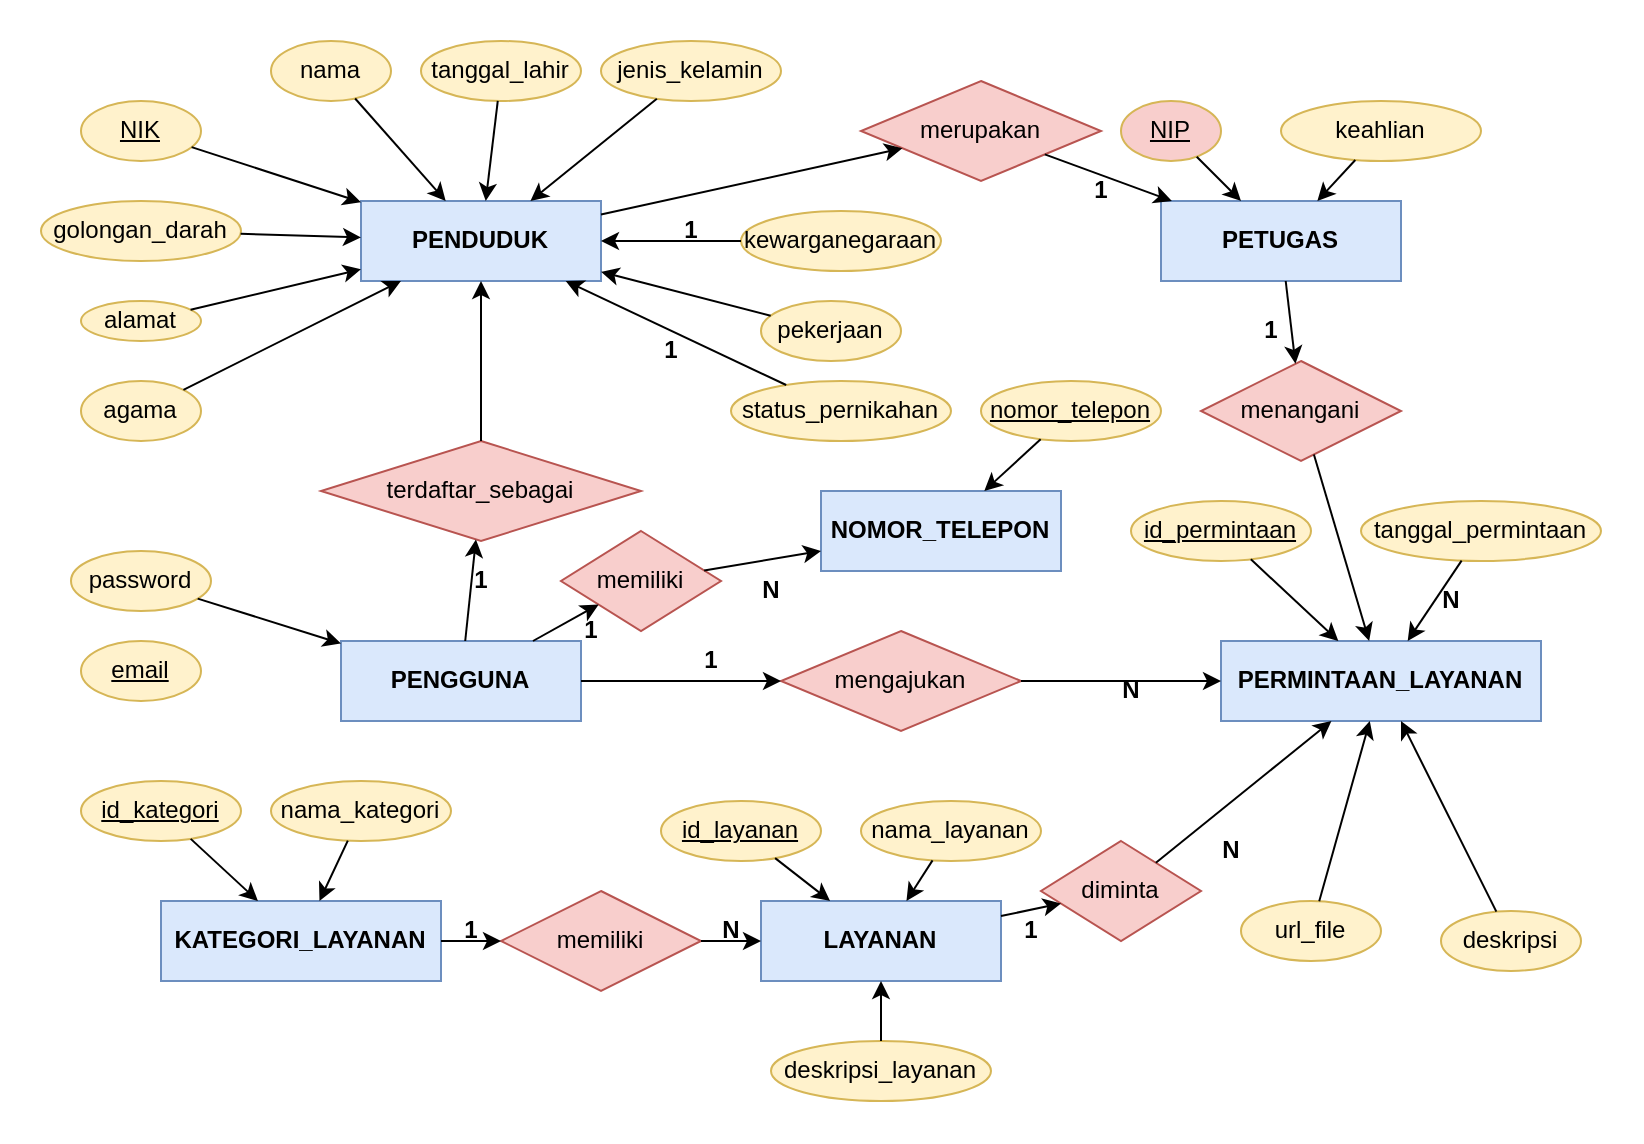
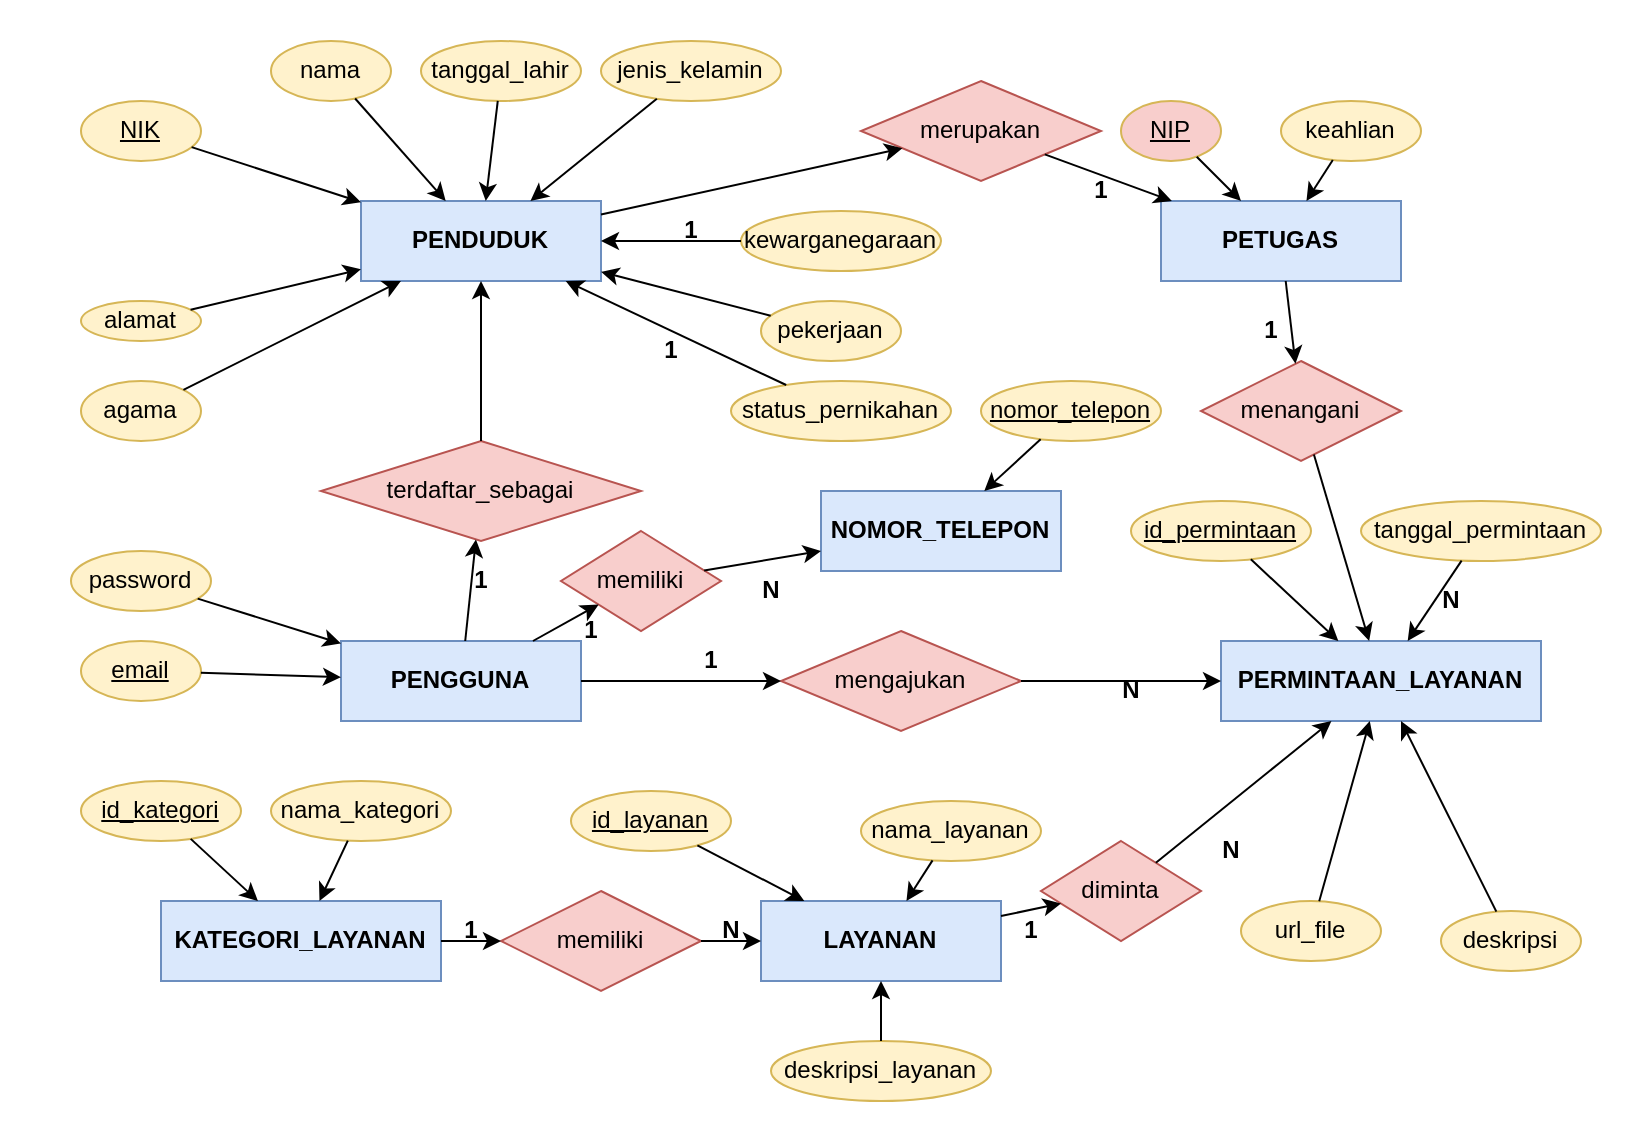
(1381, 131) -> (1351, 131)
(141, 231) -> none
(294, 235) -> none
none -> (264, 675)
(741, 831) -> (651, 821)
